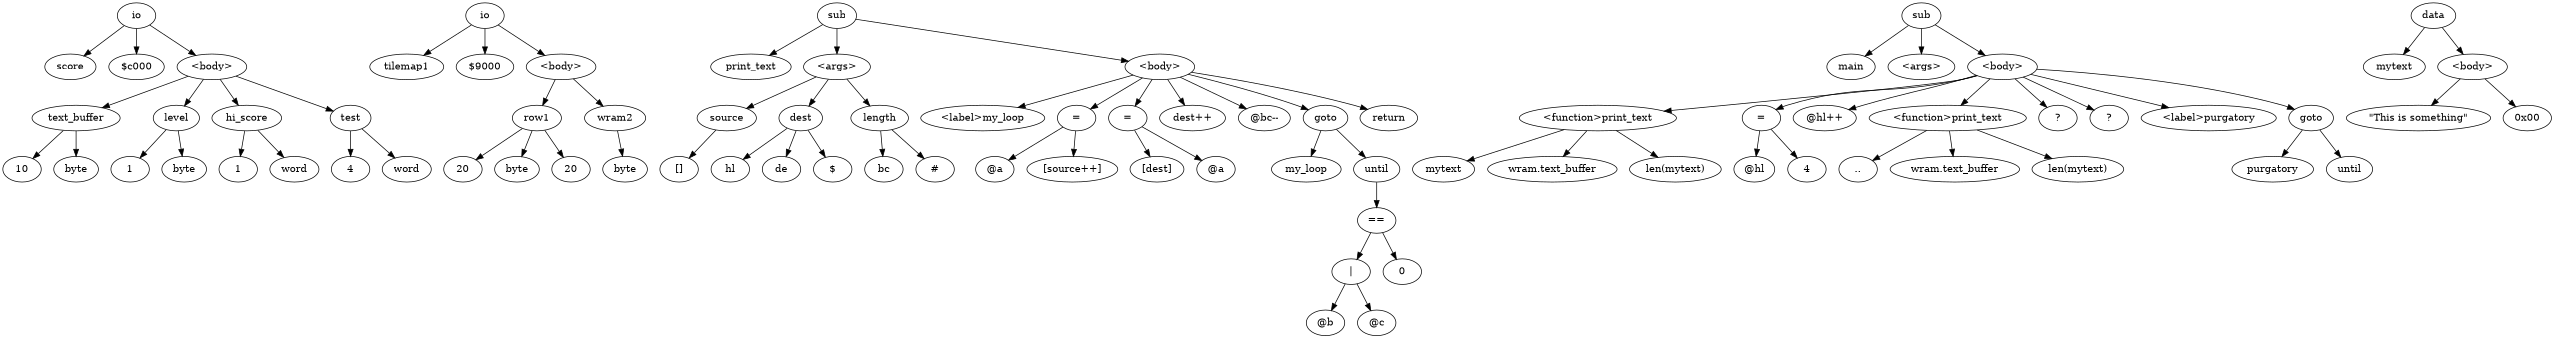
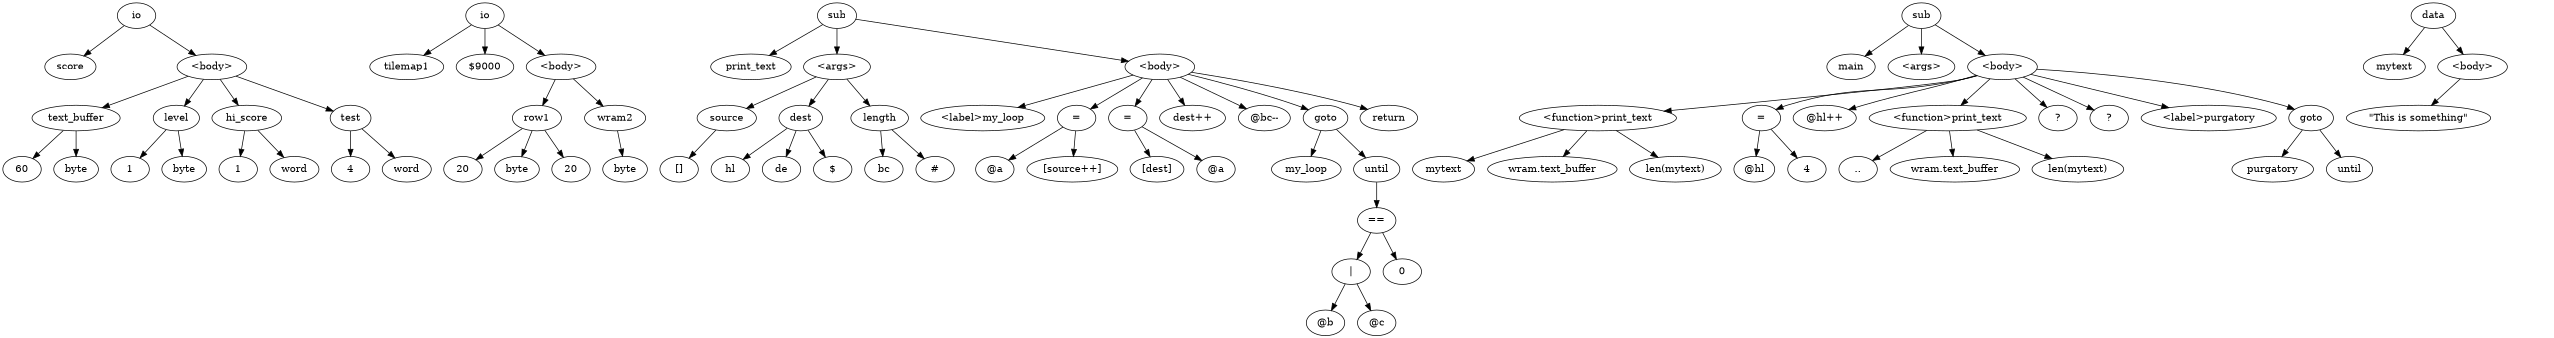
(137, 67) -> none
(2527, 118) -> none
(22, 169) -> (22, 169)
